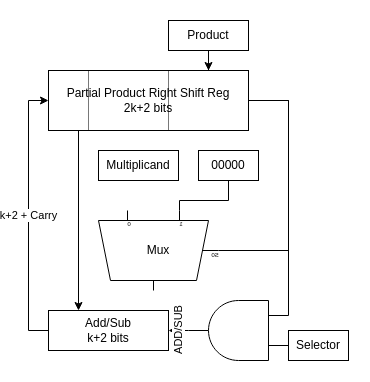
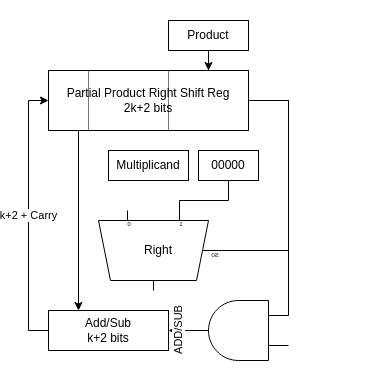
(139, 166) -> (149, 166)
(132, 220) -> (132, 220)
(319, 346) -> none
